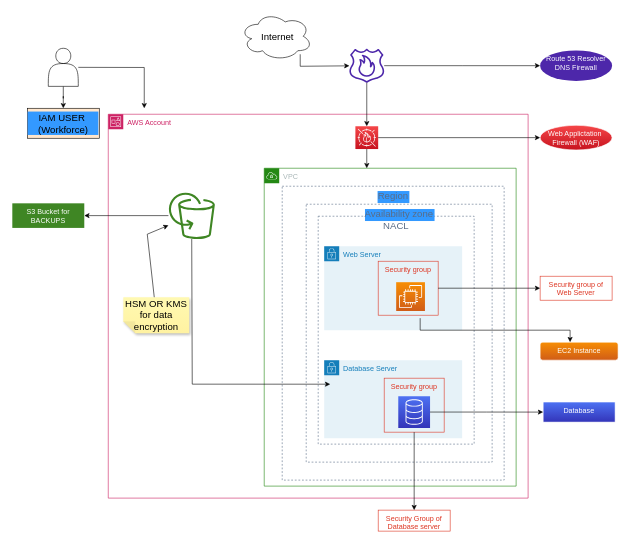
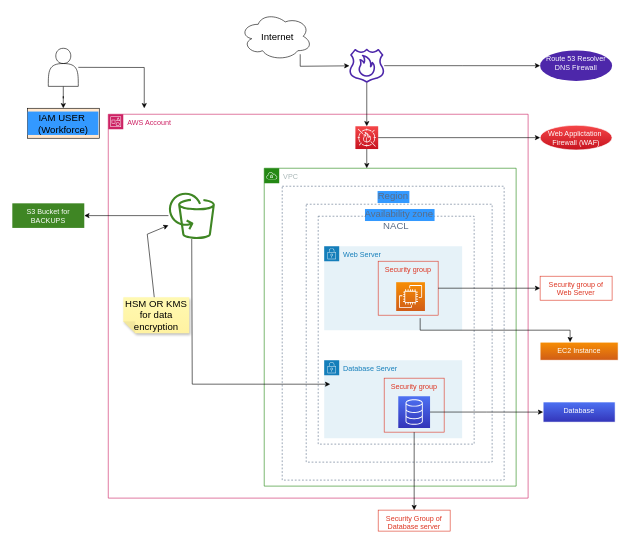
(579, 351) -> (579, 351)
